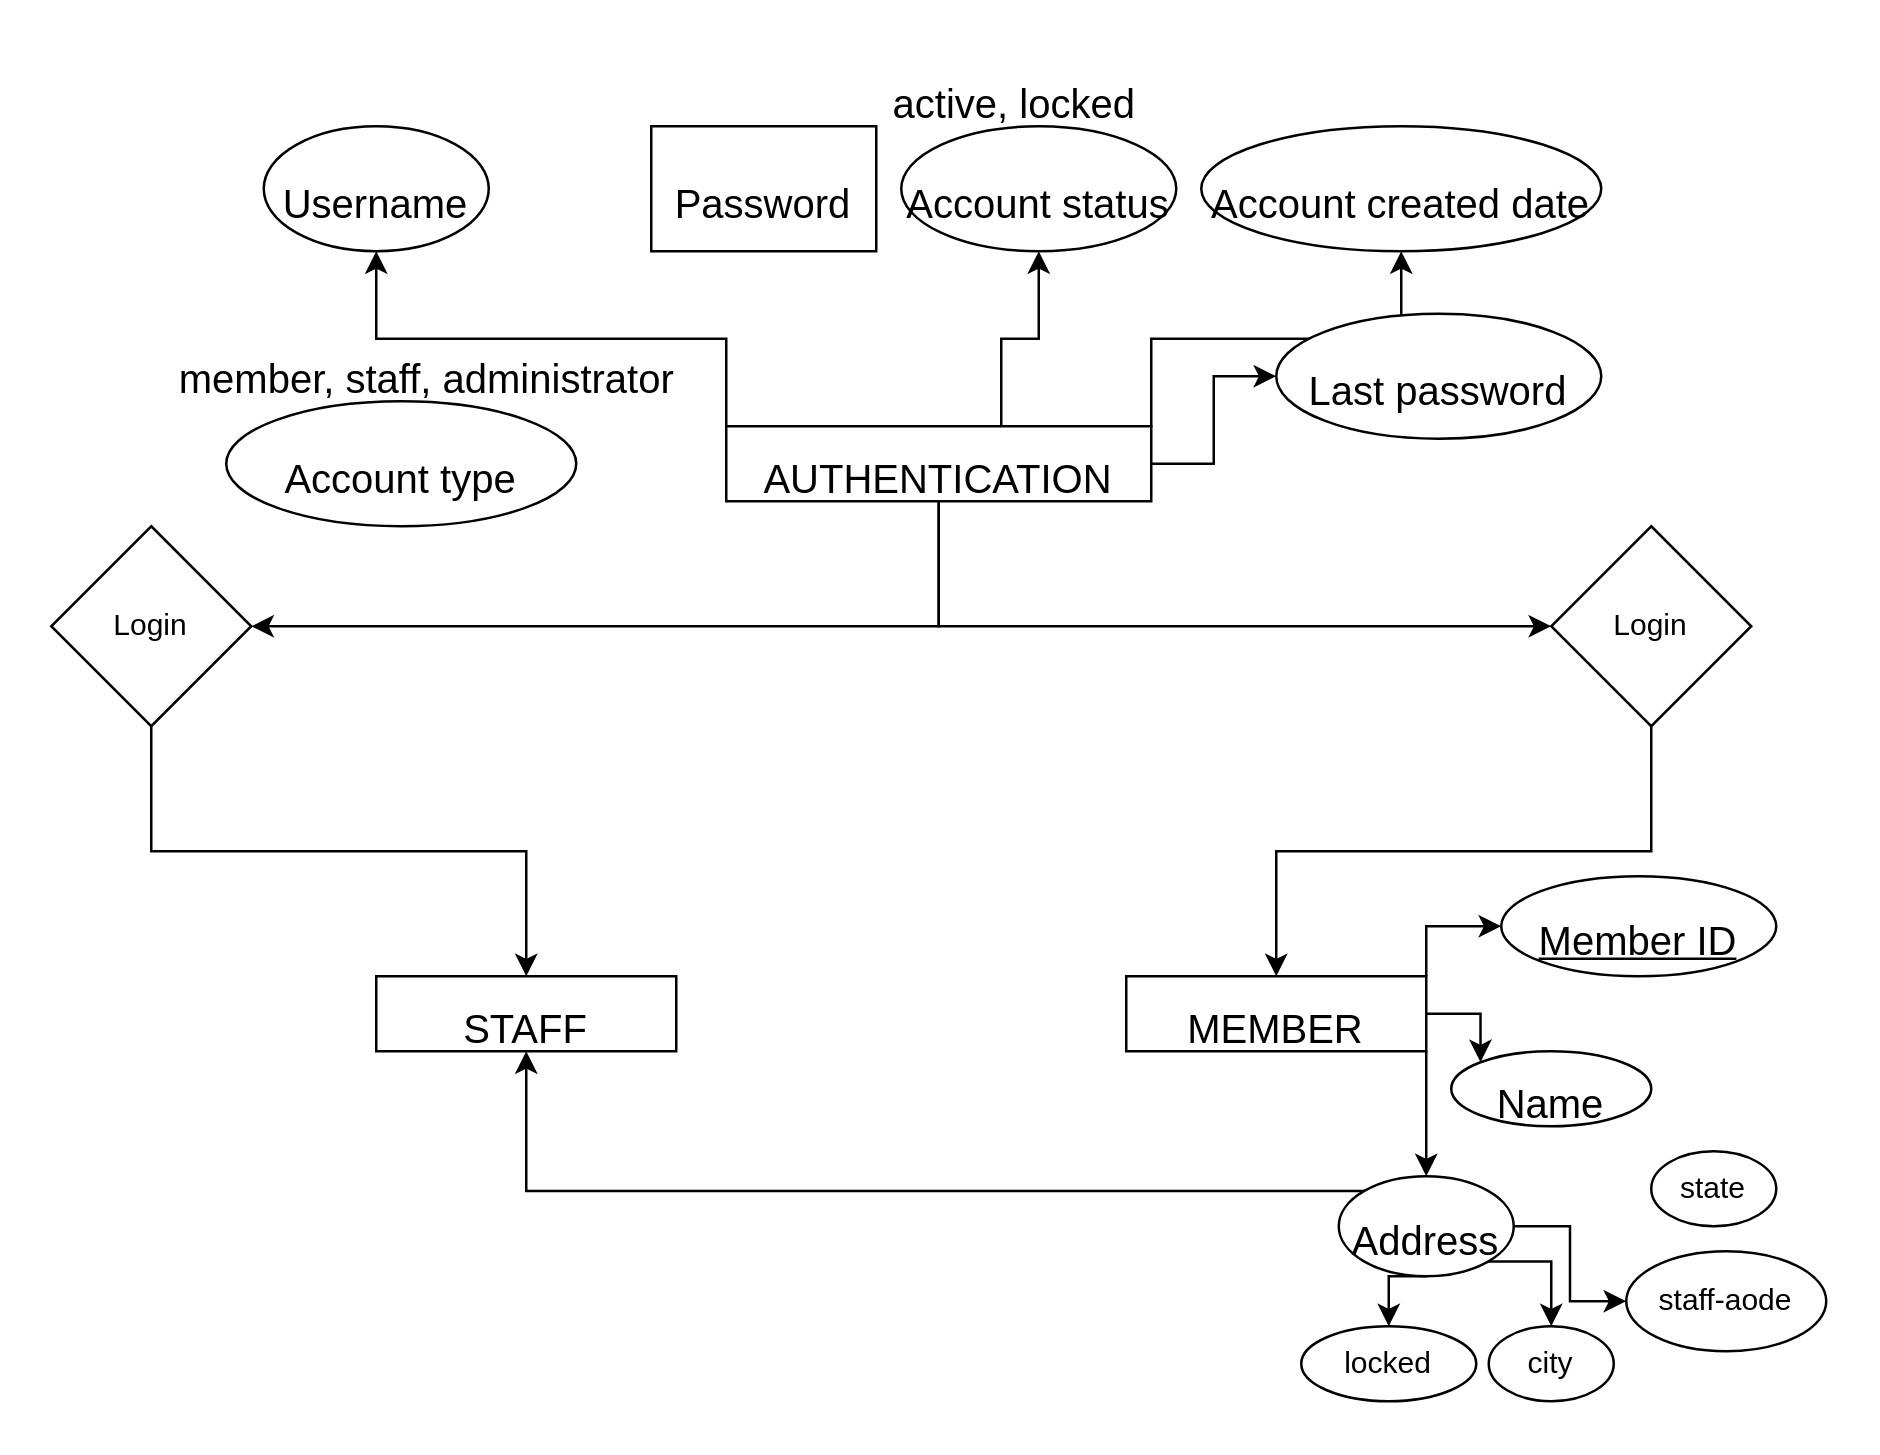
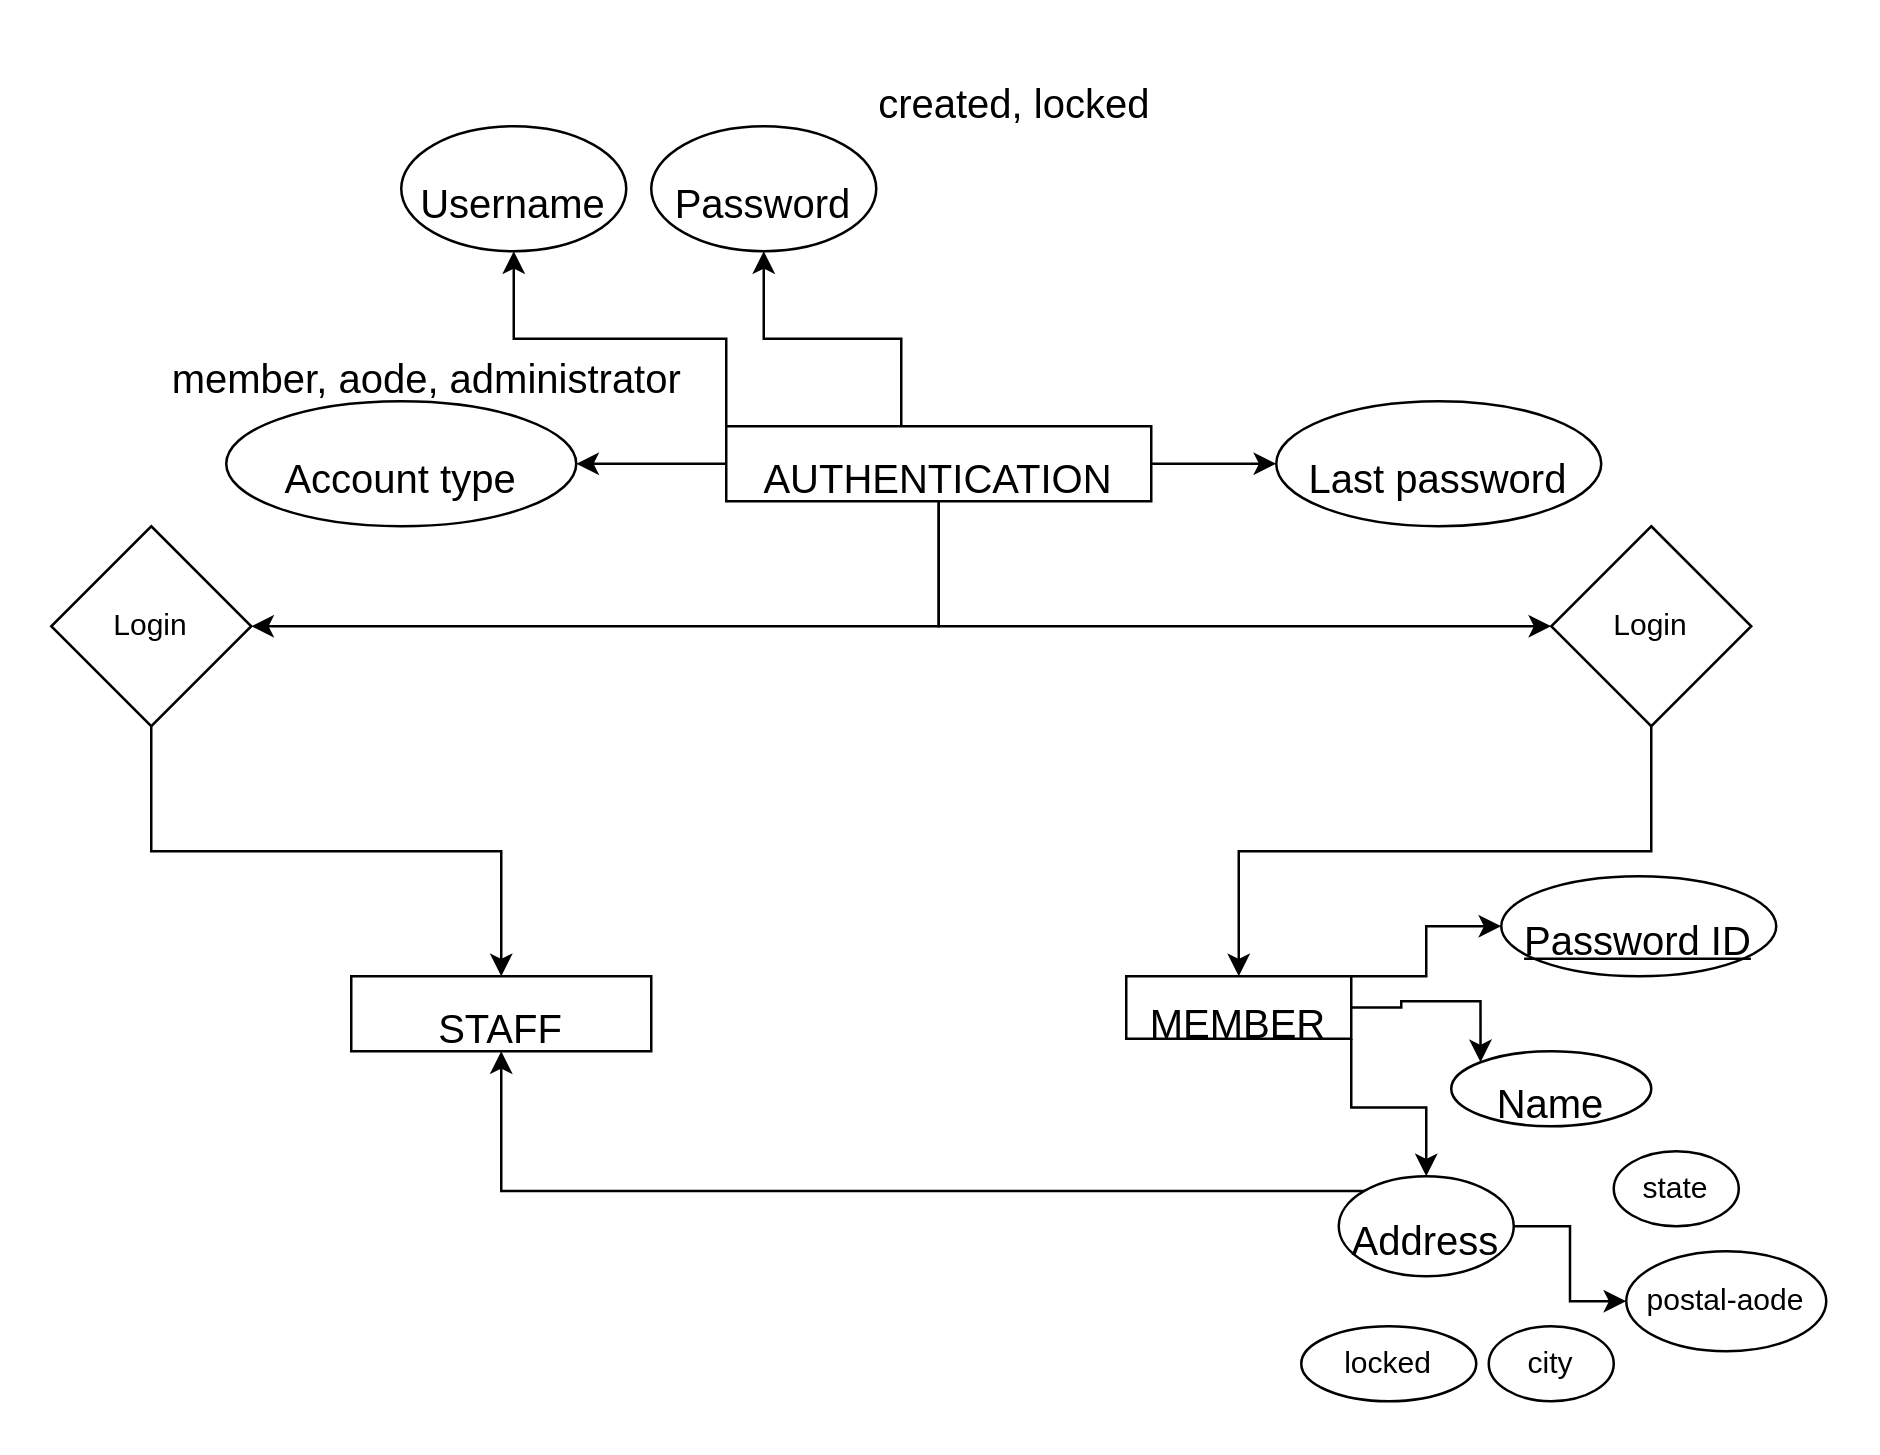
(1015, 89) -> (1015, 89)
(376, 189) -> (514, 189)
(764, 189) -> (764, 189)
(1039, 189) -> none
(1401, 189) -> none
none -> (842, 339)
(1011, 339) -> none
(1188, 339) -> none
(428, 364) -> (428, 364)
(1439, 376) -> (1439, 464)
none -> (659, 464)
(1639, 926) -> (1639, 926)
(526, 1014) -> (501, 1014)
(1276, 1014) -> (1239, 1008)
(1714, 1189) -> (1676, 1189)
(1543, 1262) -> none
(1389, 1280) -> none
(1726, 1301) -> (1726, 1301)
